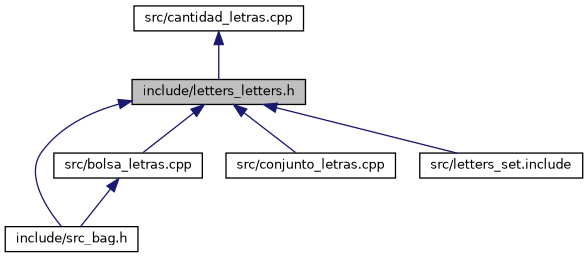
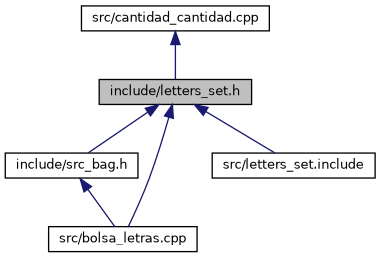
(219, 18) -> (175, 18)
(219, 92) -> (175, 92)
(311, 166) -> none
(96, 208) -> (101, 208)
